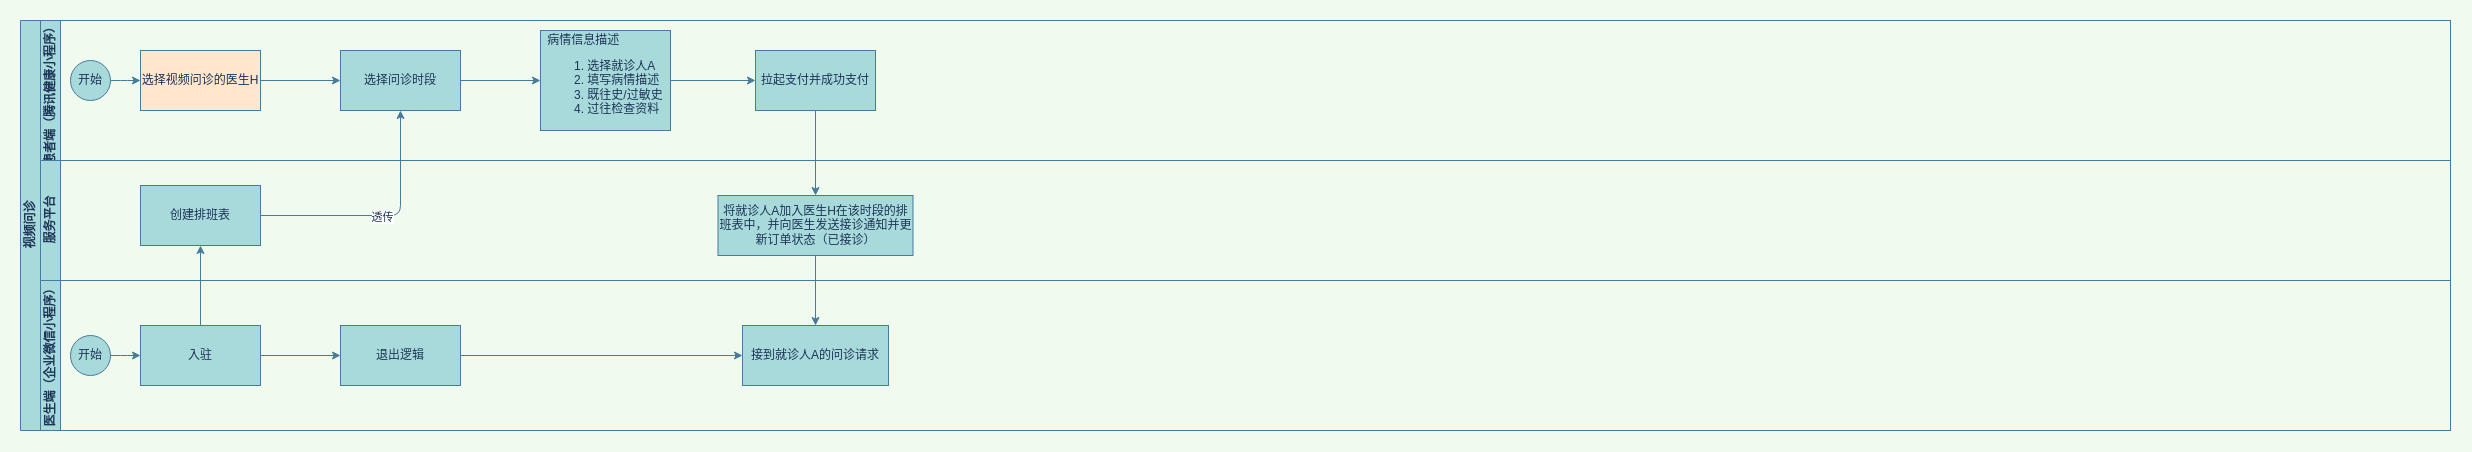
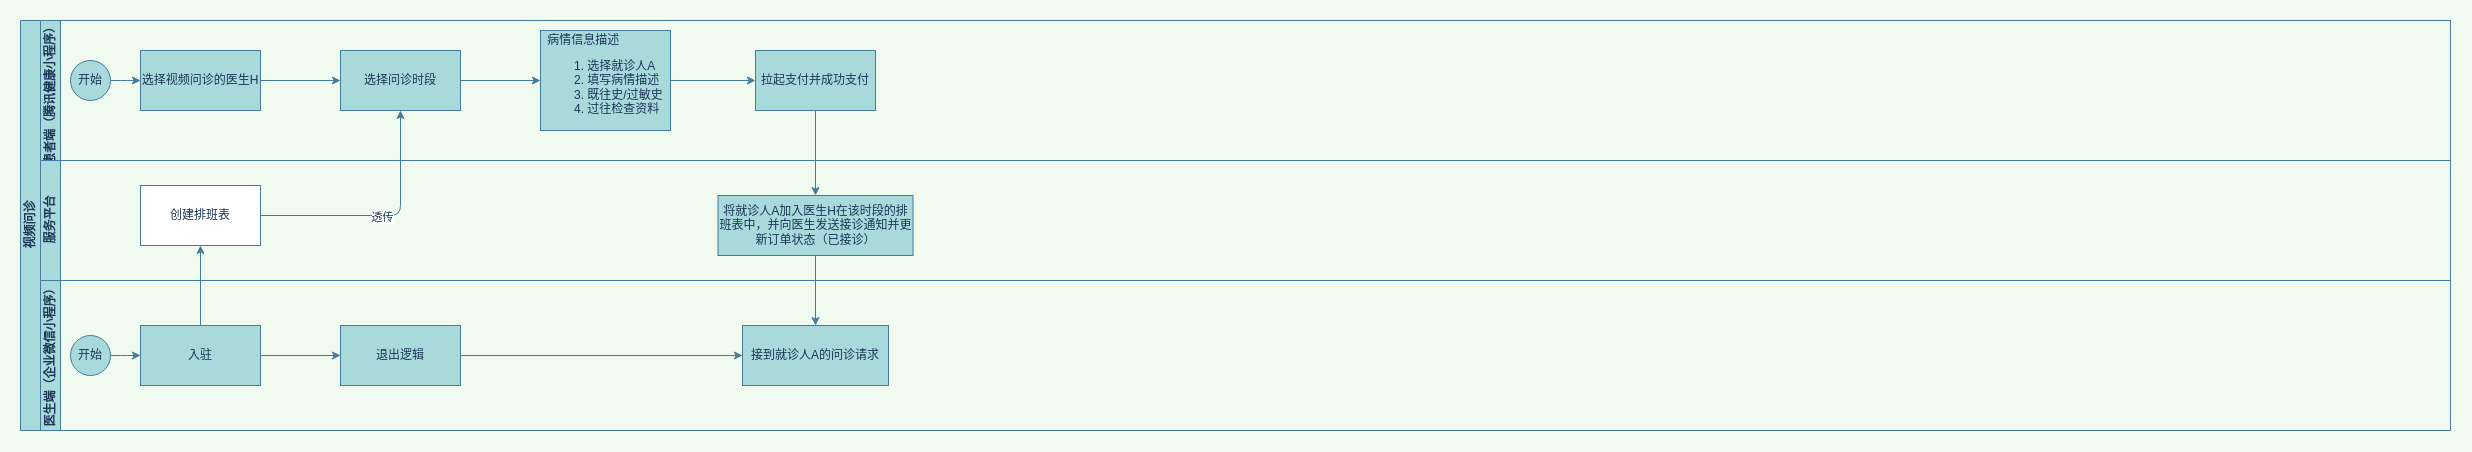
(201, 81) -> (201, 81)
(201, 216) -> (201, 216)
